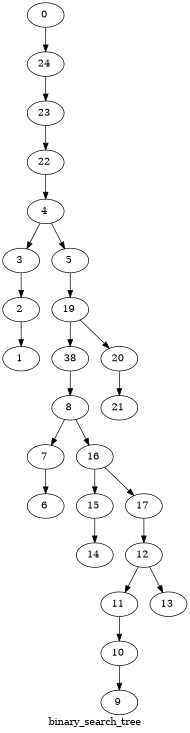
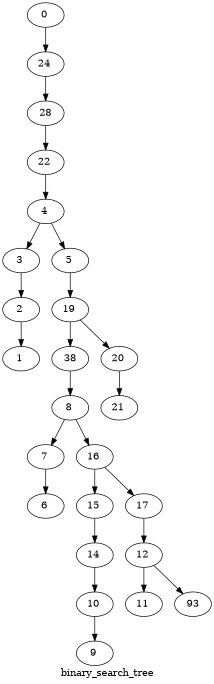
(46, 113) -> (46, 113)
(168, 604) -> (193, 604)
(119, 625) -> (95, 576)
